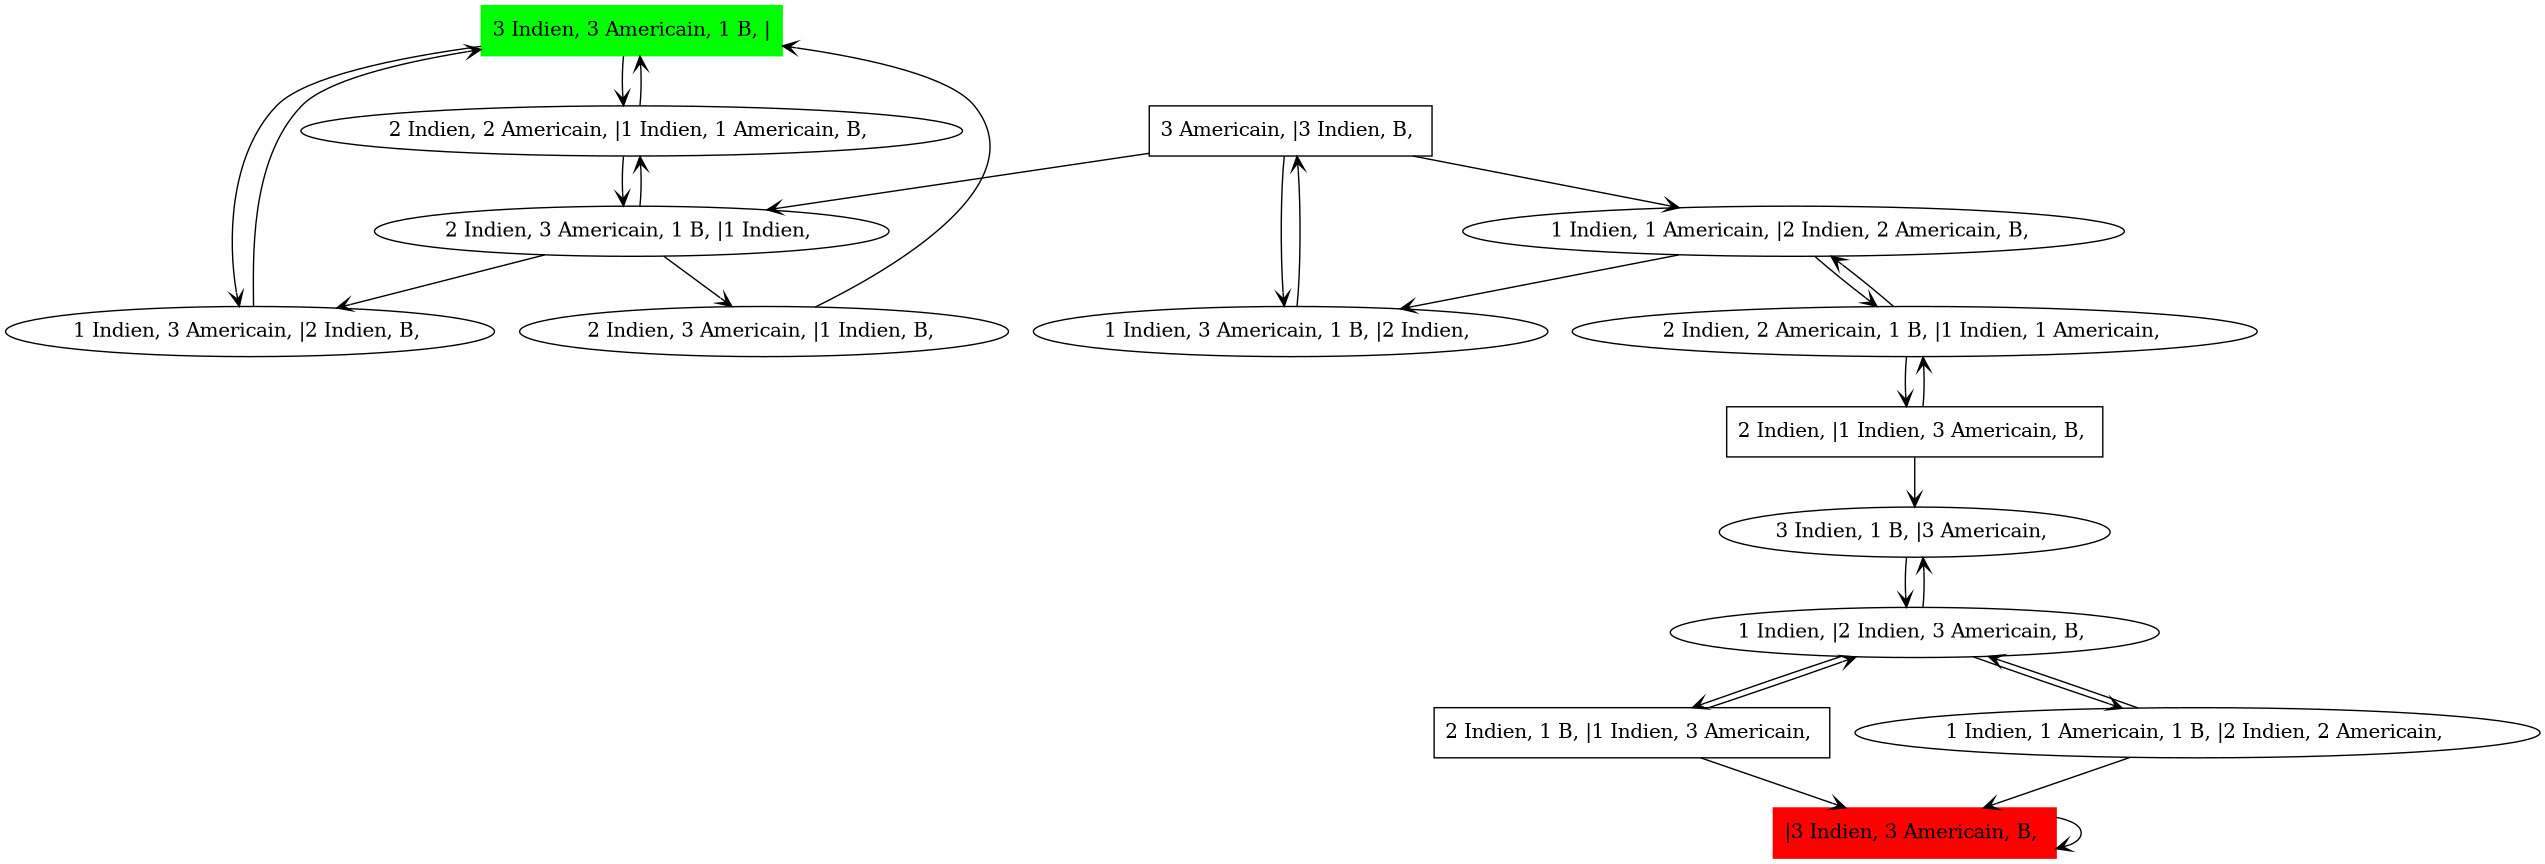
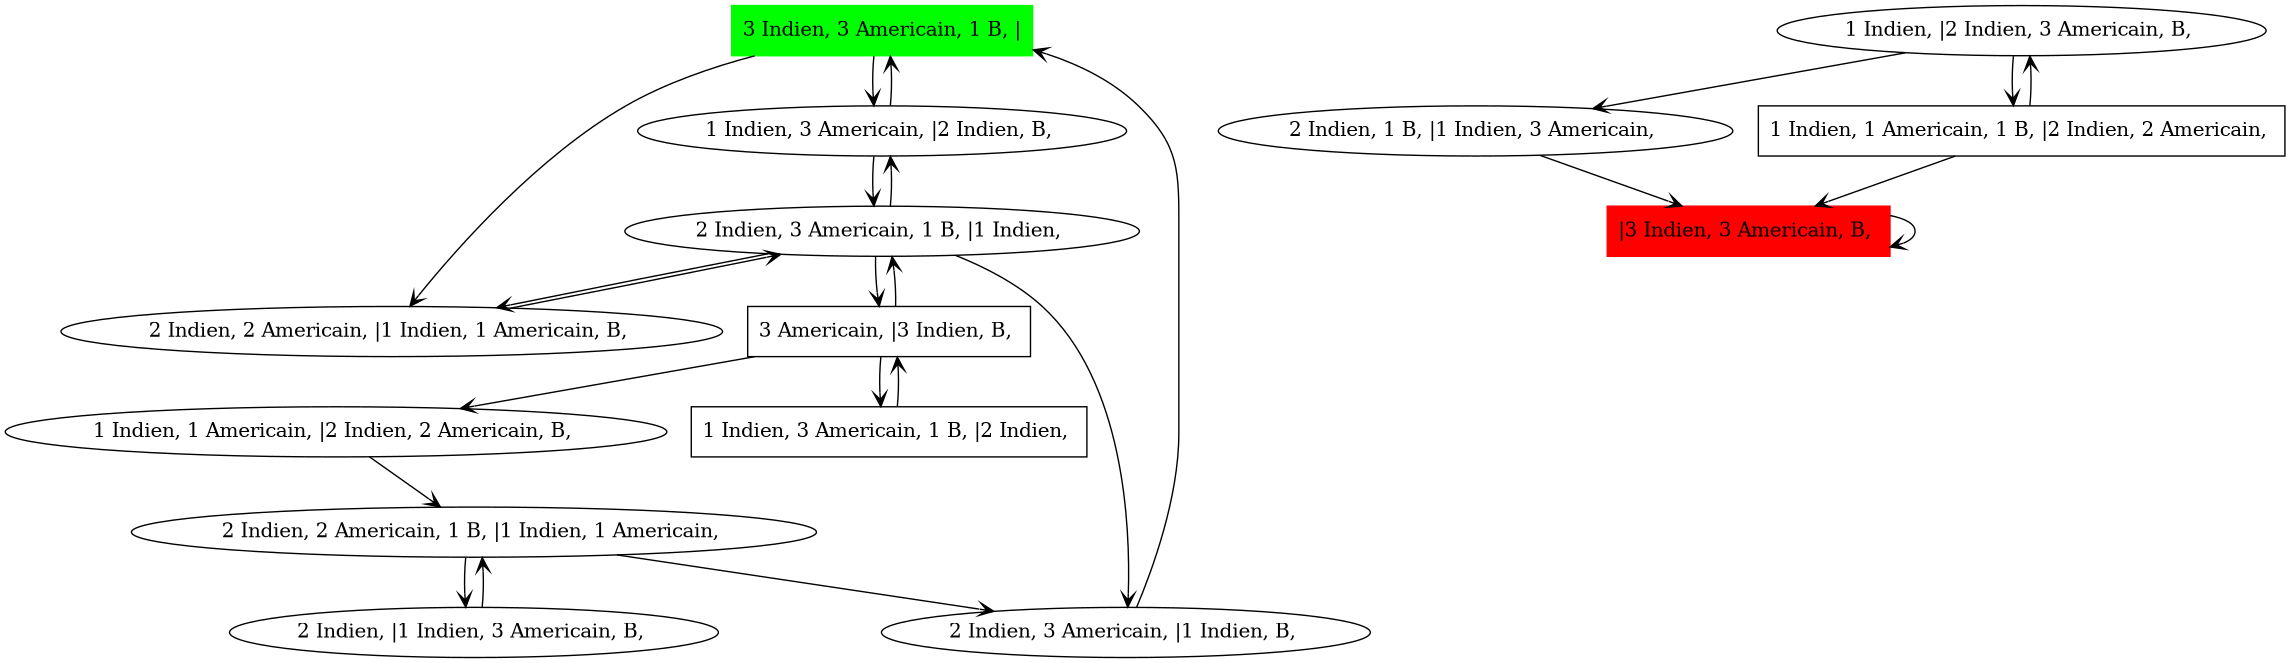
(641, 88) -> none
none -> (873, 174)
none -> (876, 275)
(1547, 281) -> none
(1868, 285) -> (798, 582)
(1291, 332) -> (889, 432)
(1915, 432) -> (474, 632)
(1915, 532) -> none
(1776, 685) -> none
(1632, 733) -> (1476, 131)
(2198, 733) -> (2022, 131)
